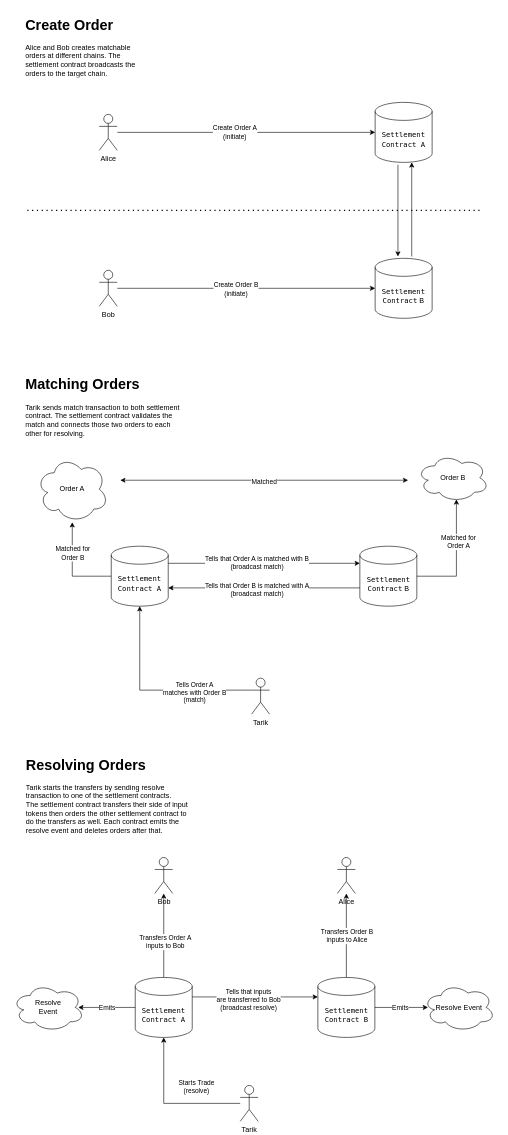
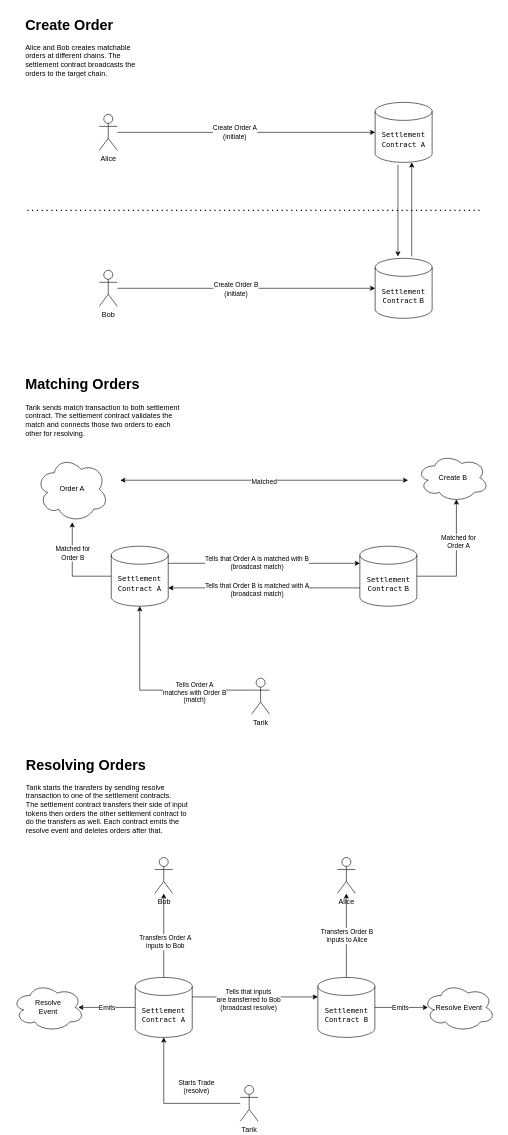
(453, 478) -> (453, 478)
